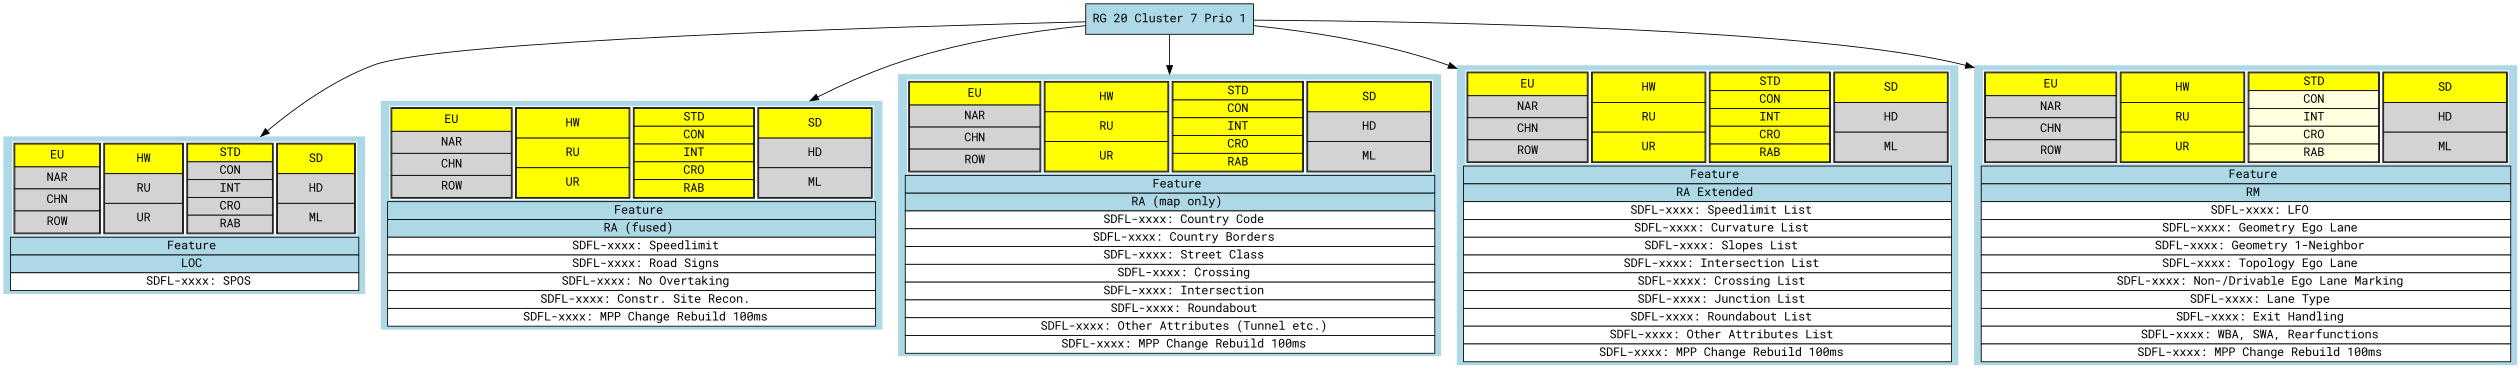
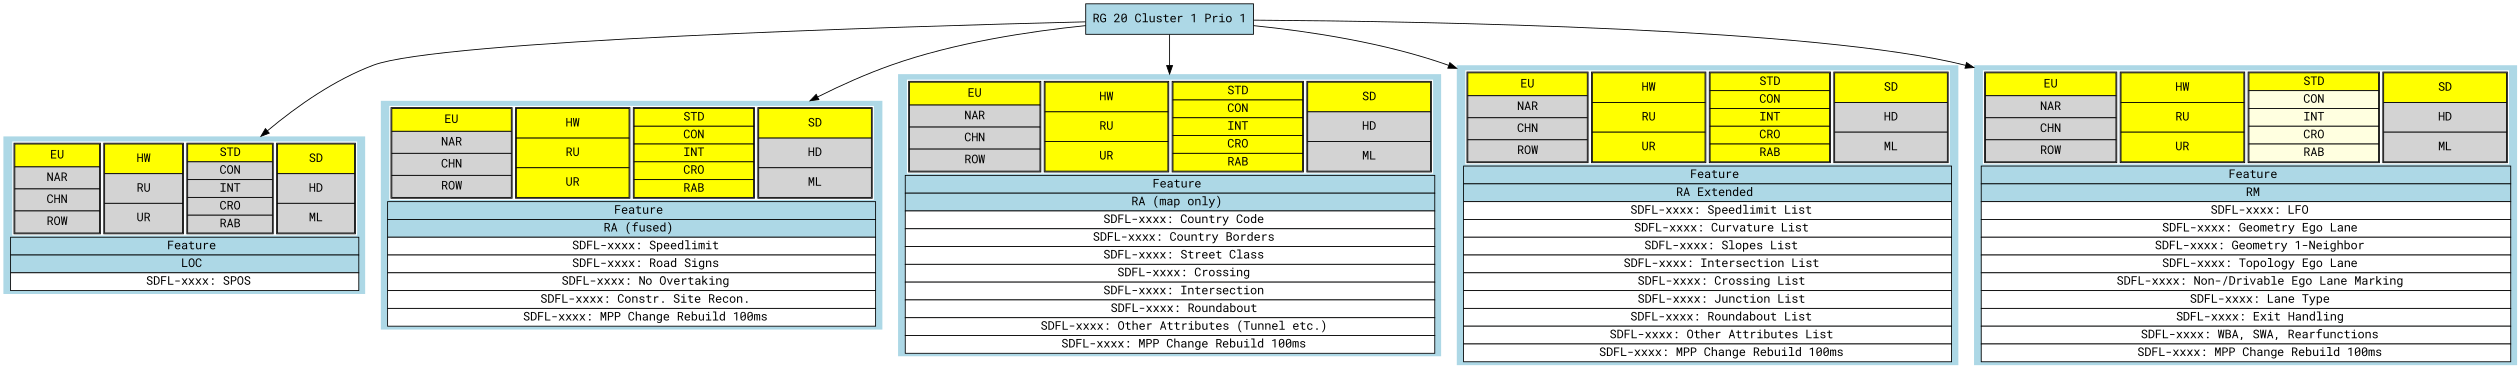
(1170, 19) -> (1170, 19)
